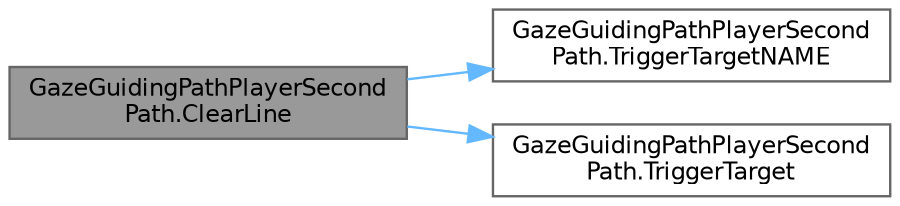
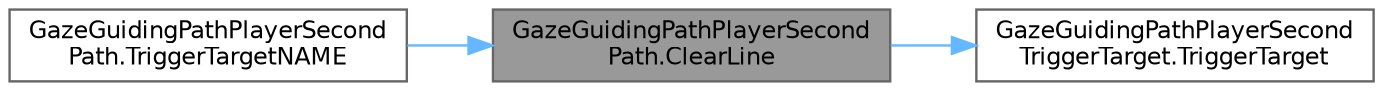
(438, 76) -> (438, 45)
(692, 160) -> (1175, 45)
